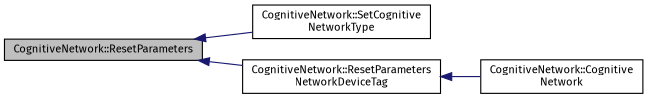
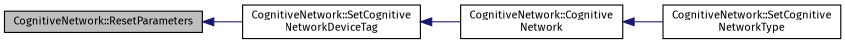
(229, 35) -> (649, 22)
(342, 77) -> (332, 22)
